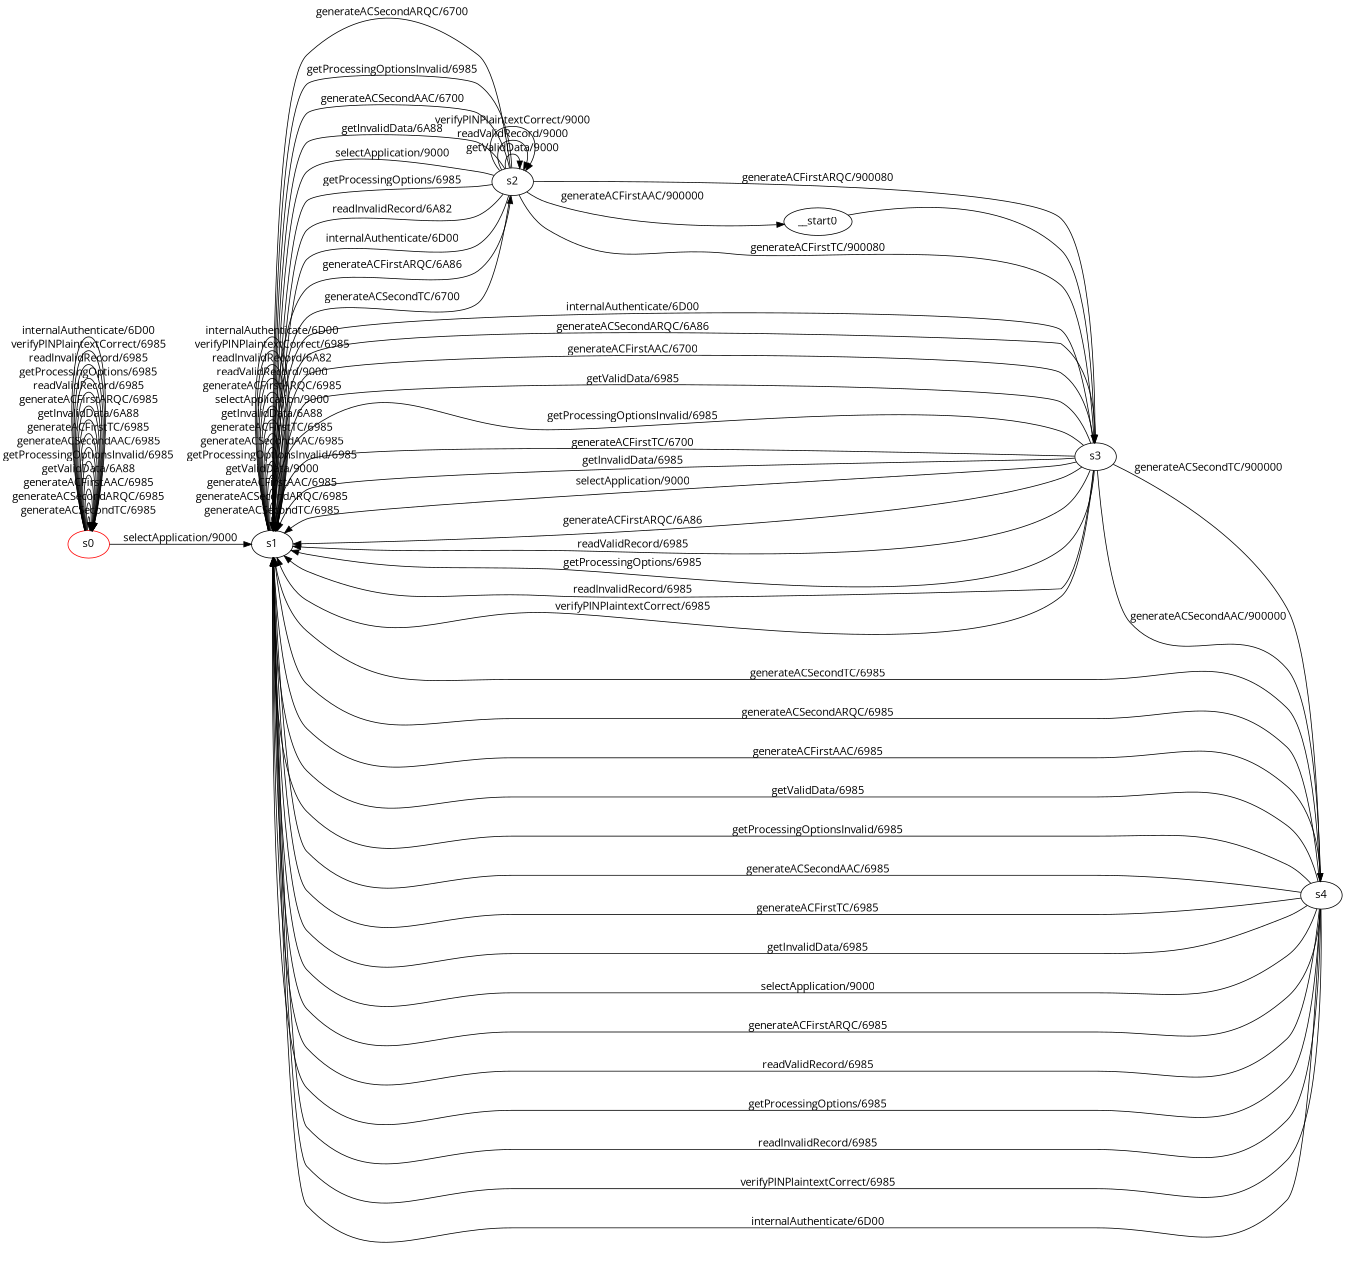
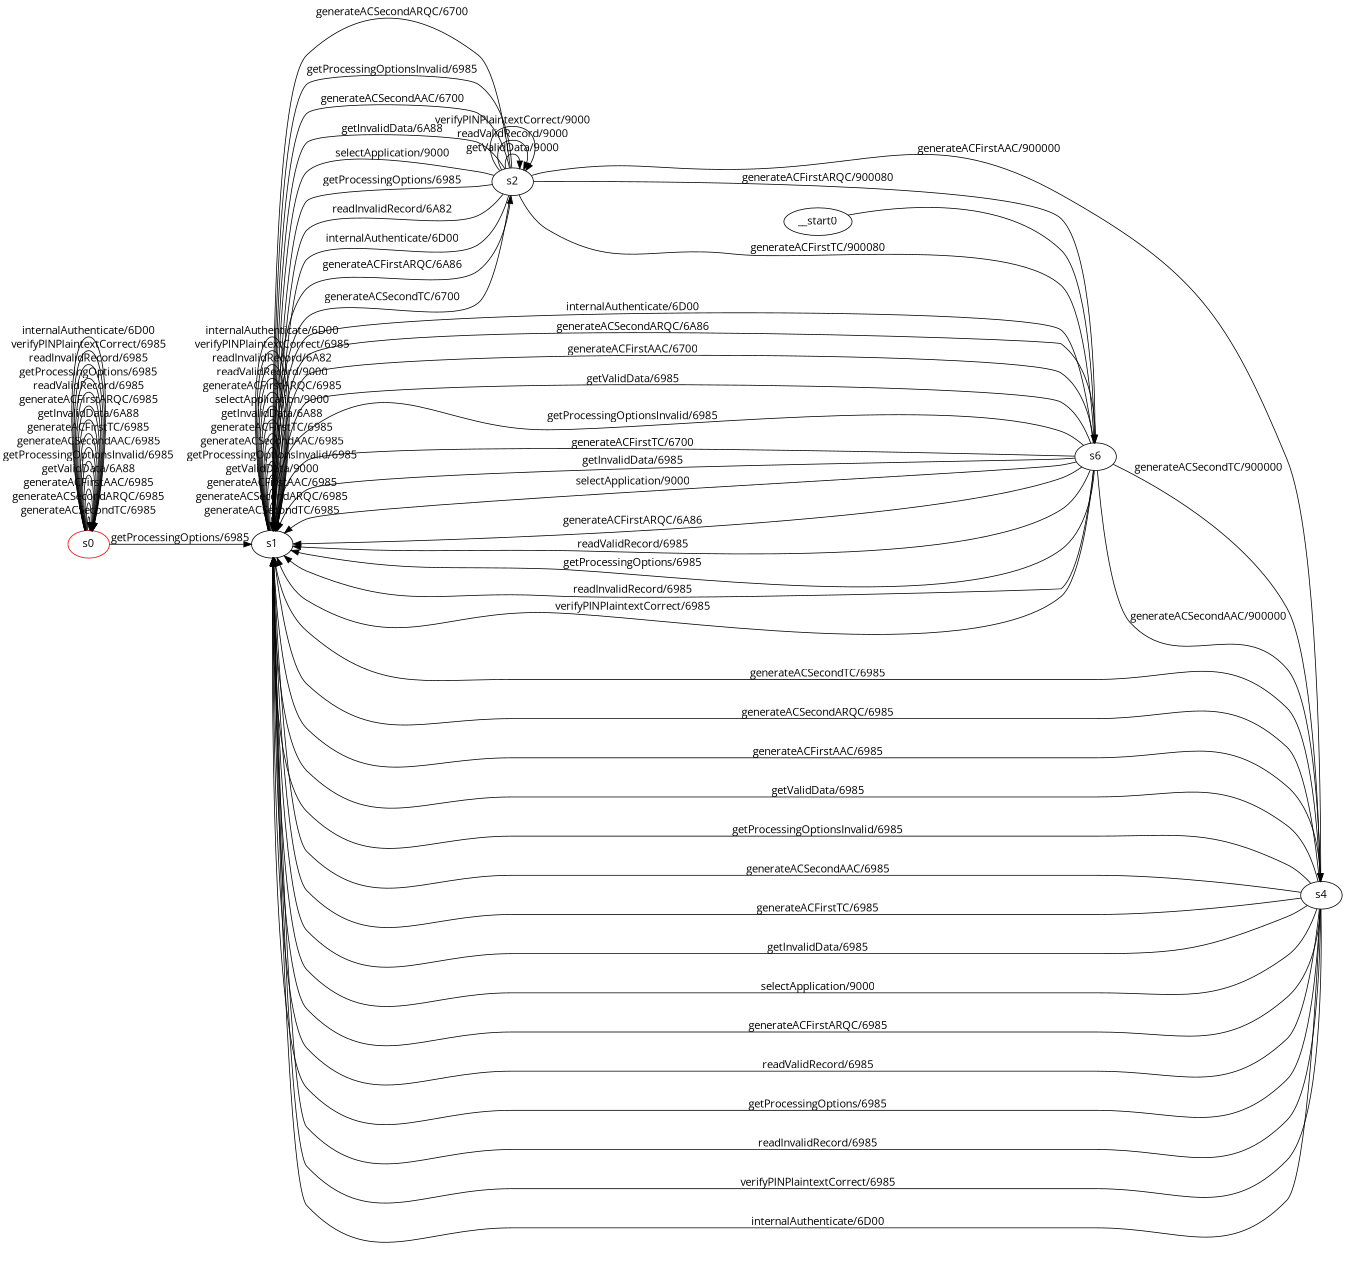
(649, 222) -> (1159, 260)
(1096, 457) -> (1096, 457)
(180, 538) -> (180, 538)
